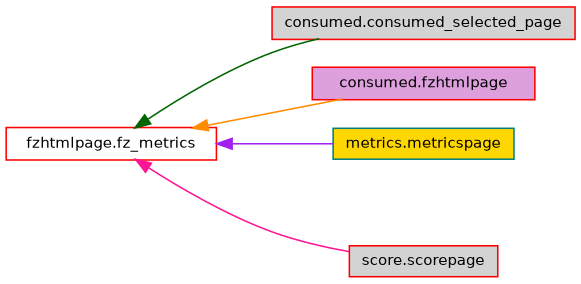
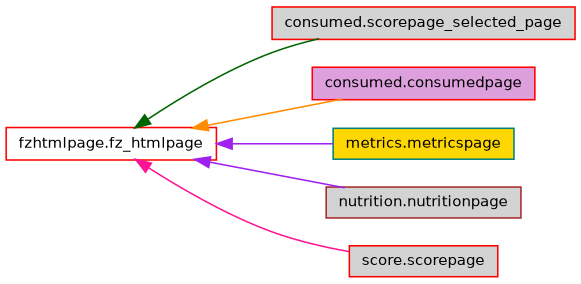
(424, 23) -> (424, 23)
(424, 83) -> (424, 83)
(111, 144) -> (111, 144)
none -> (424, 203)
